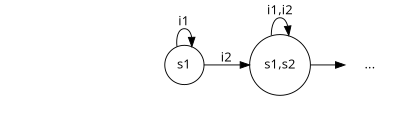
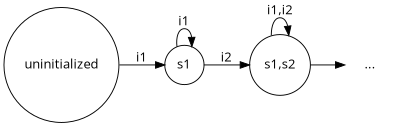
none -> (61, 65)
